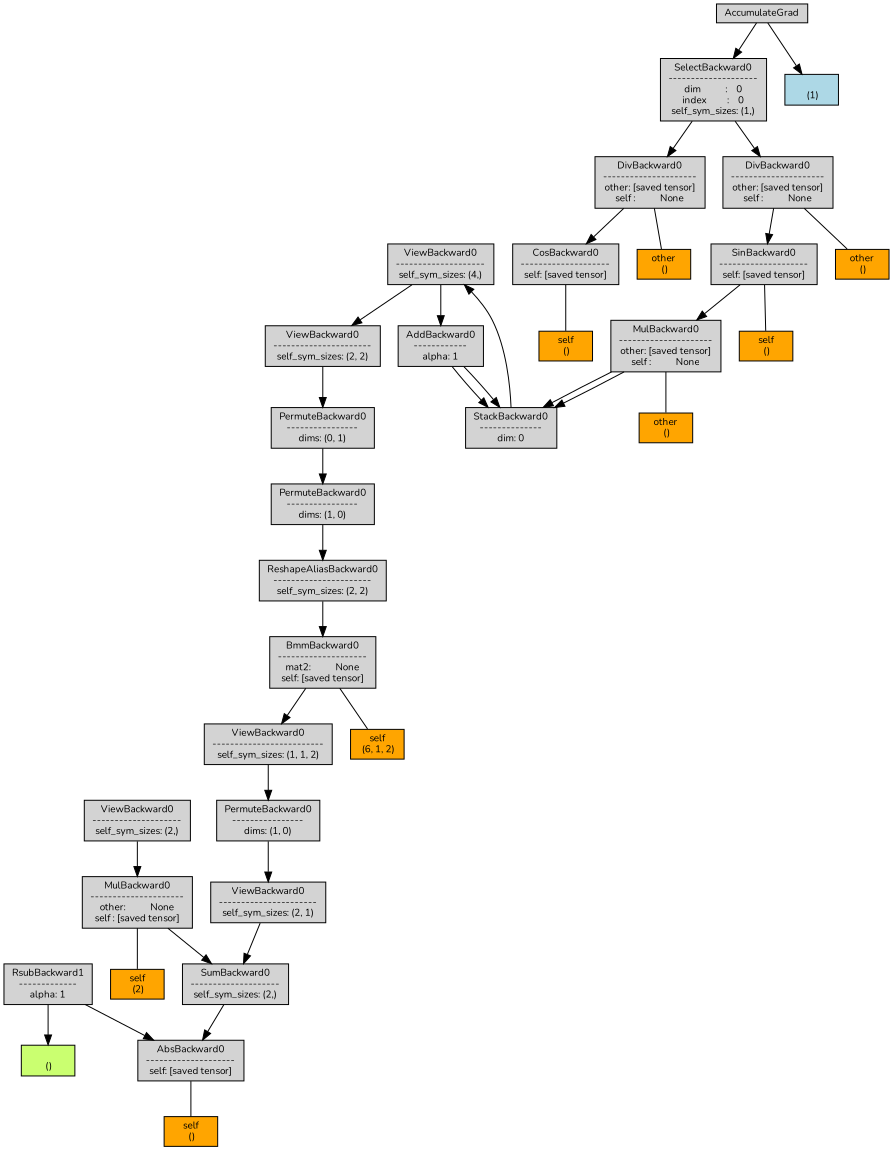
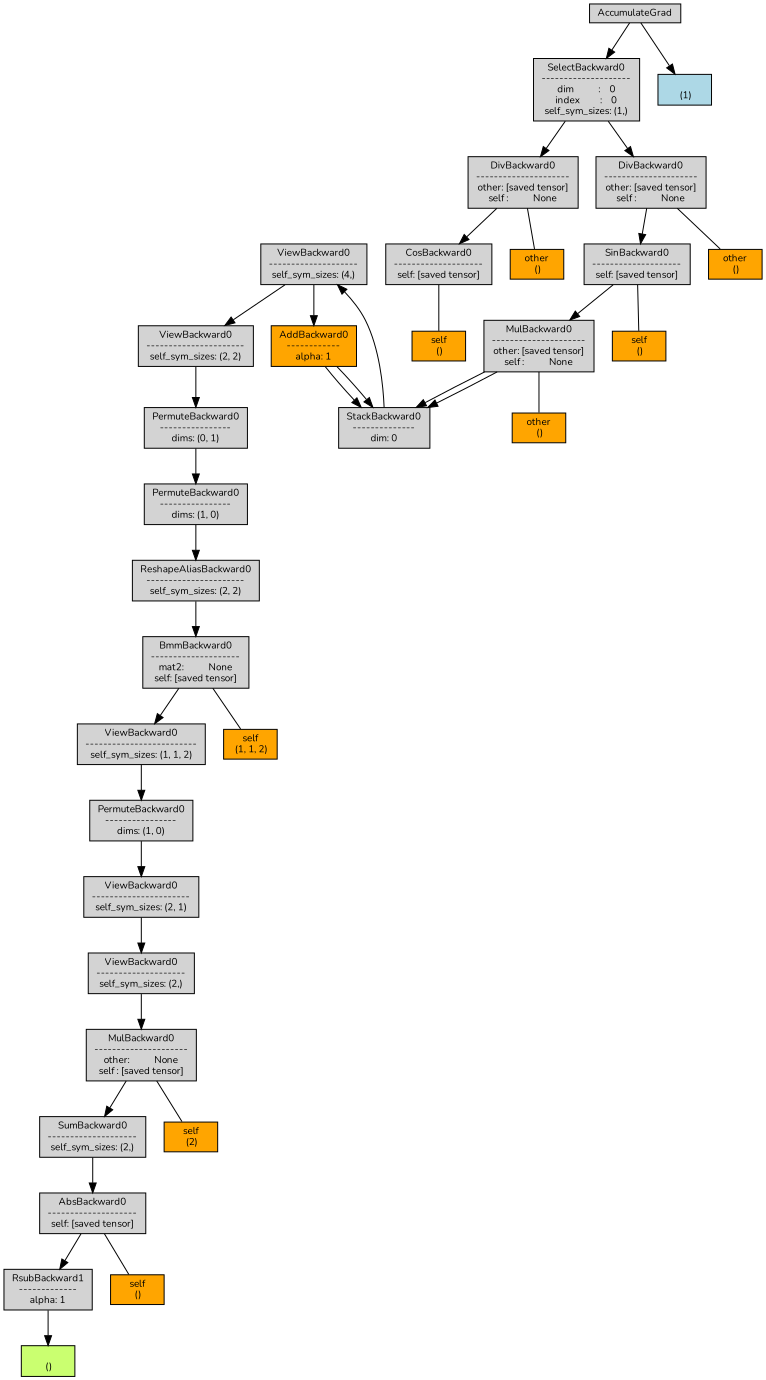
(441, 346) -> (314, 346)
(377, 744) -> (250, 744)
(254, 939) -> (141, 930)
(115, 1020) -> (73, 1247)
